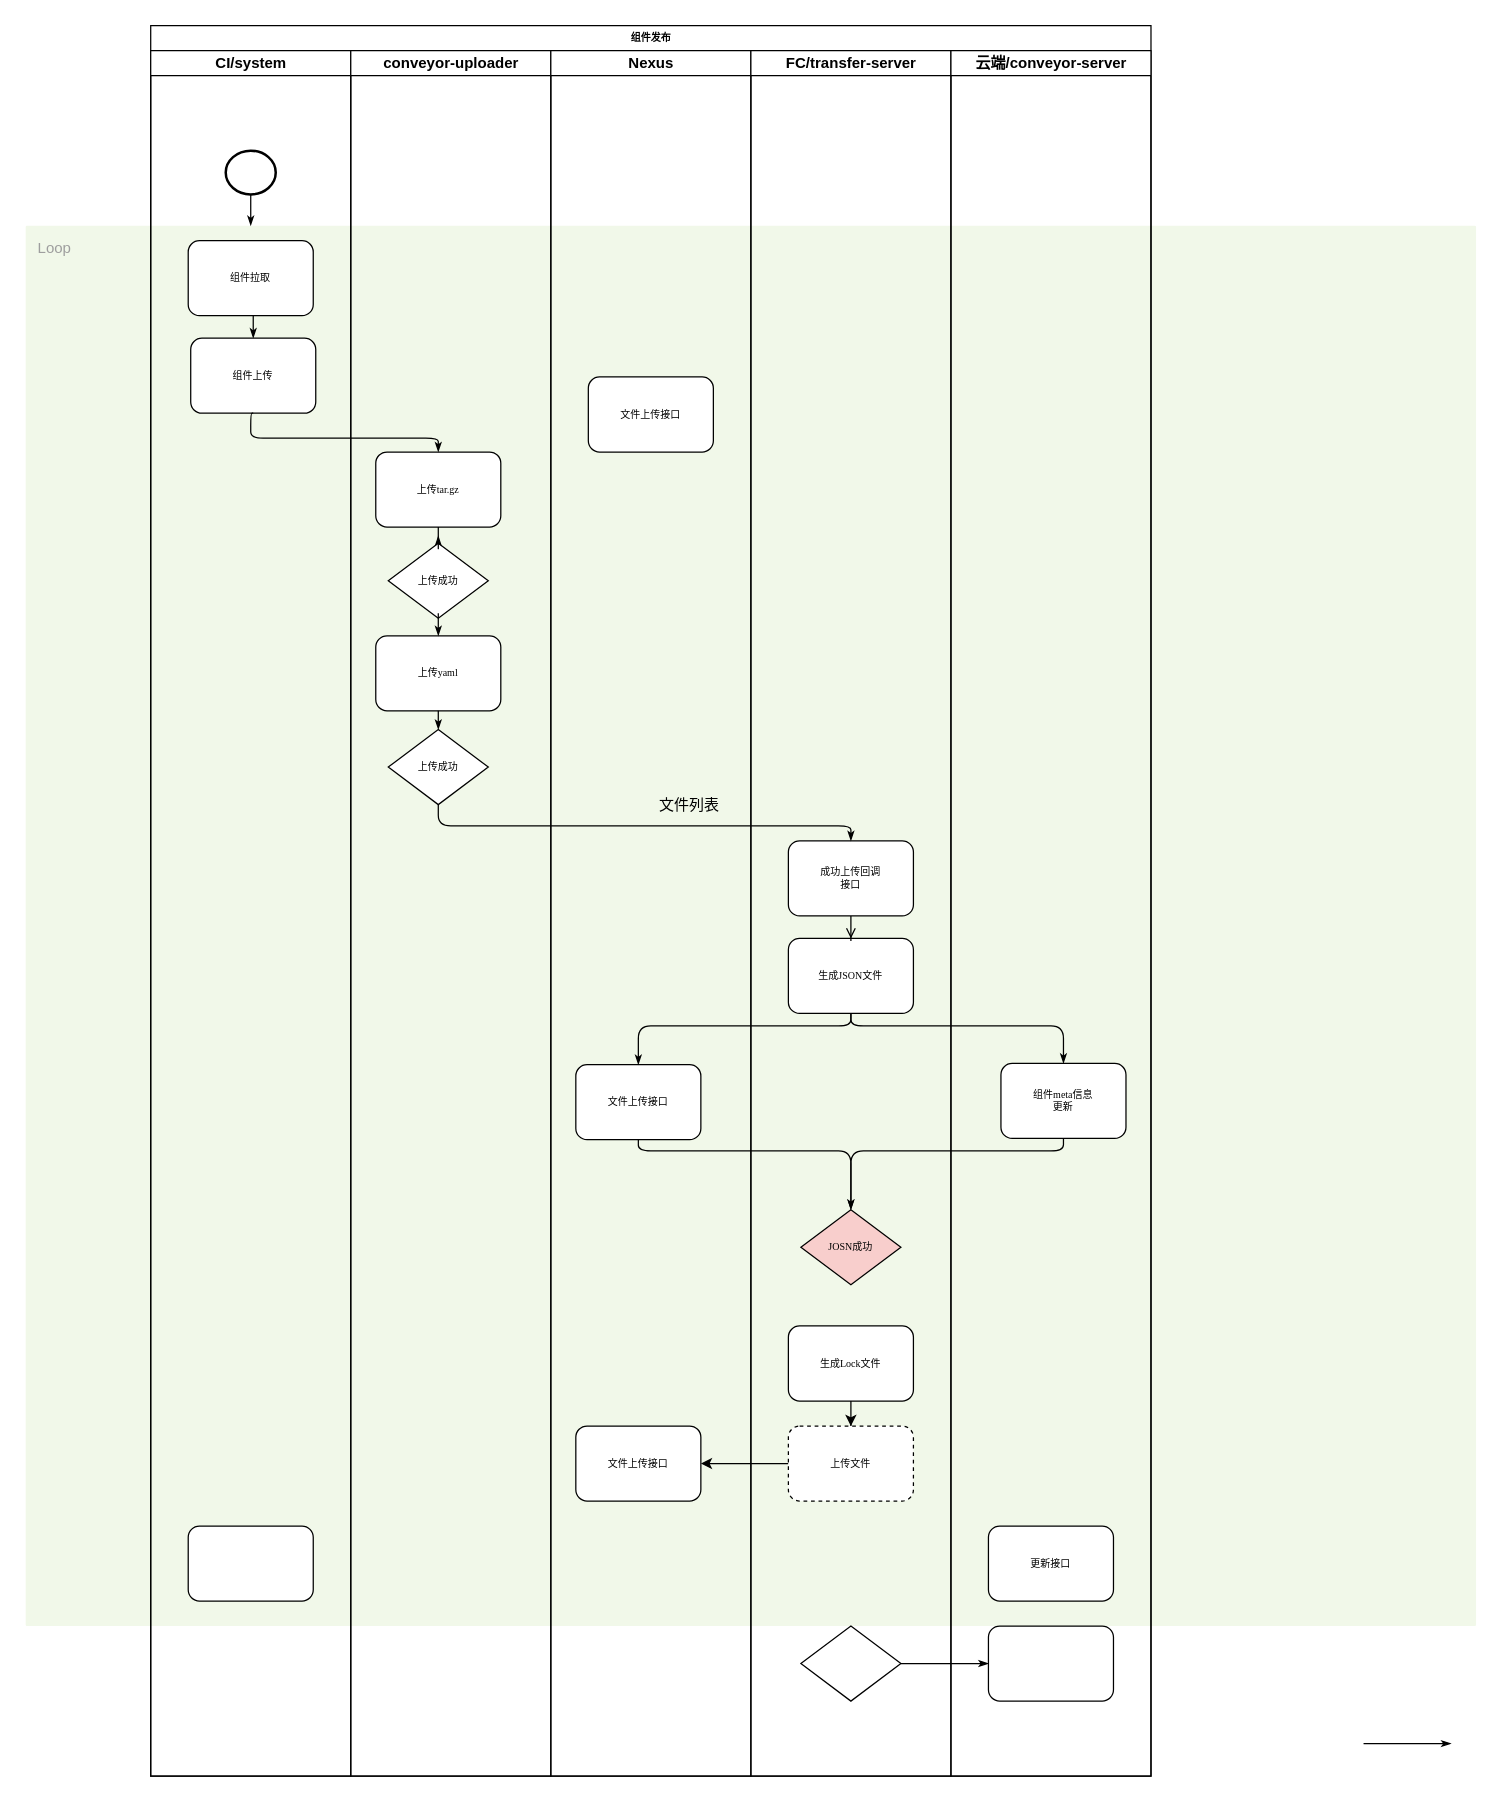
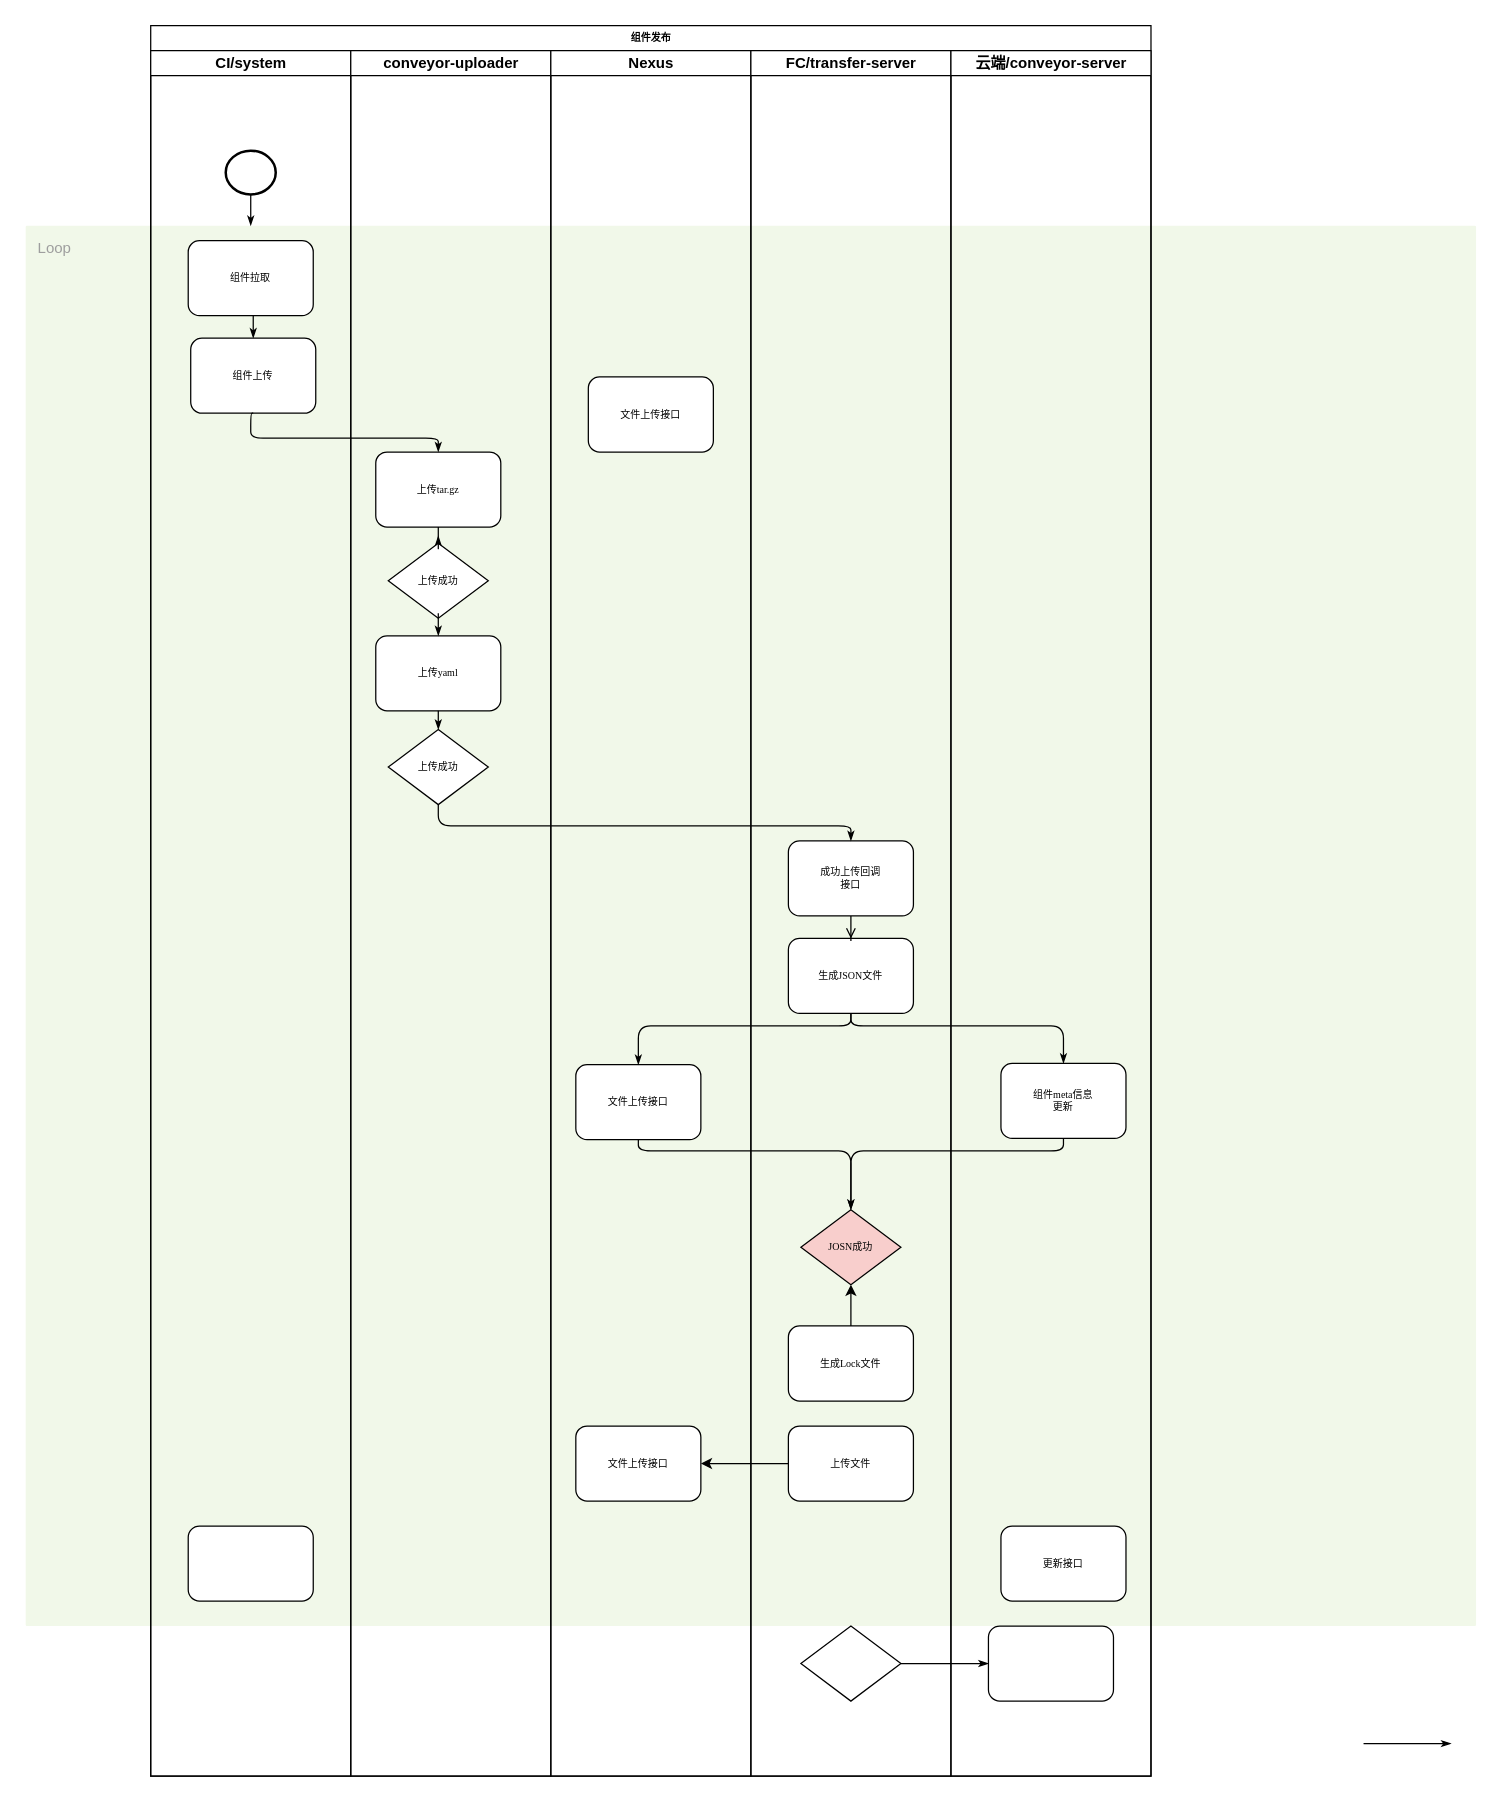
(689, 806) -> none
(851, 1418) -> (851, 1301)
(851, 1463) -> (851, 1463)
(1051, 1563) -> (1063, 1563)
